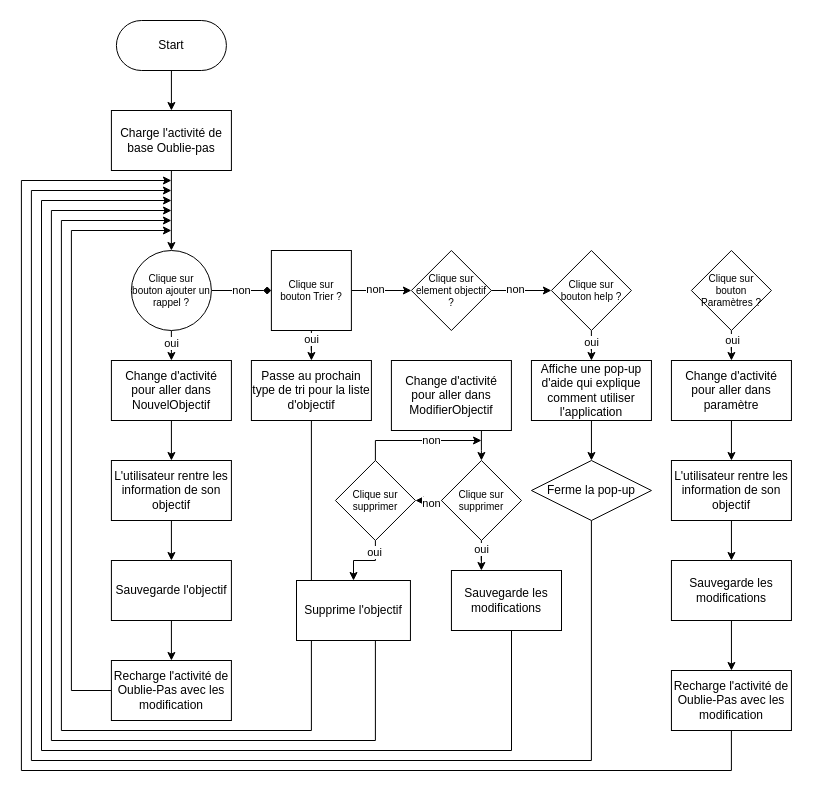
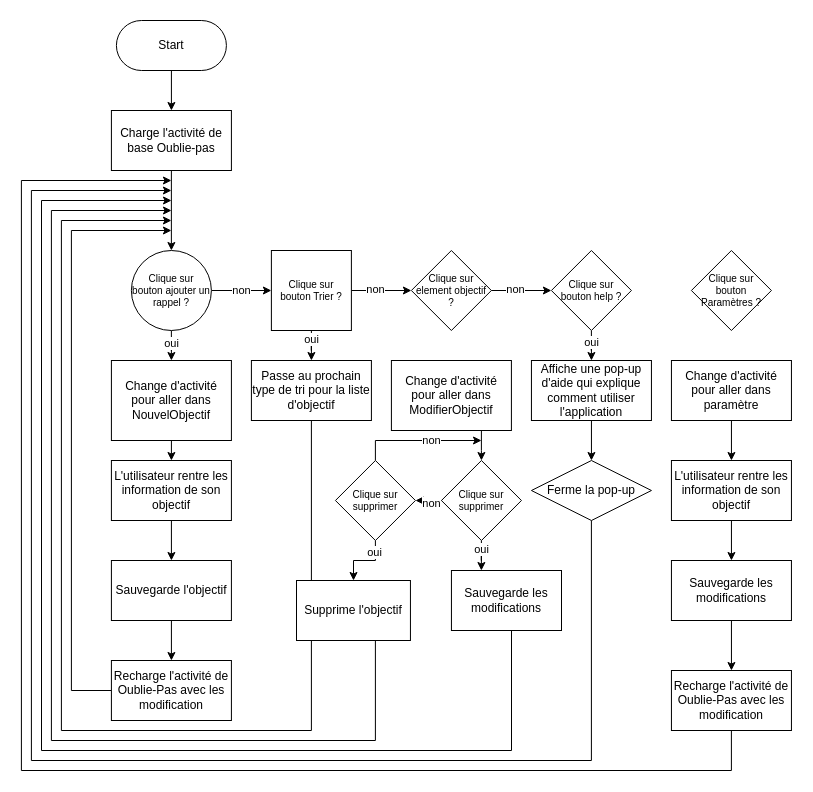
(262, 291) -> (263, 291)
(731, 350) -> none
(171, 391) -> (171, 401)
